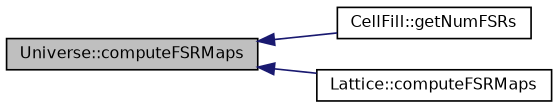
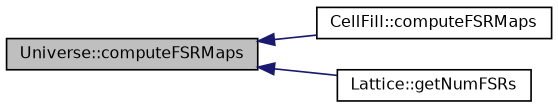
(434, 23) -> (434, 23)
(434, 85) -> (434, 85)
